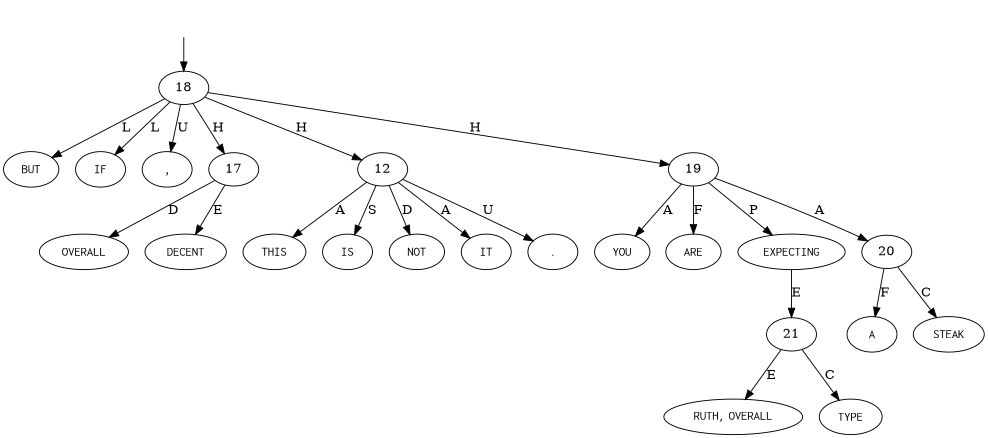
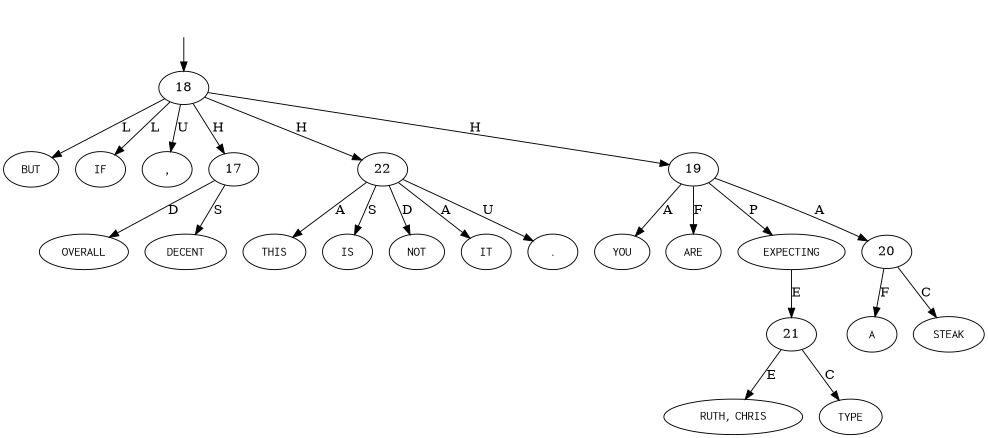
(383, 169) -> (383, 169)
(218, 211) -> (218, 211)
(751, 416) -> (751, 416)
